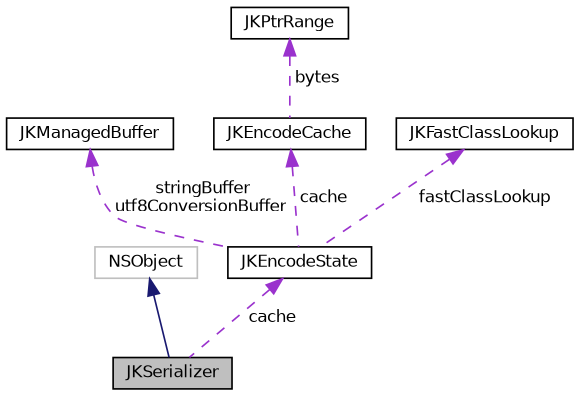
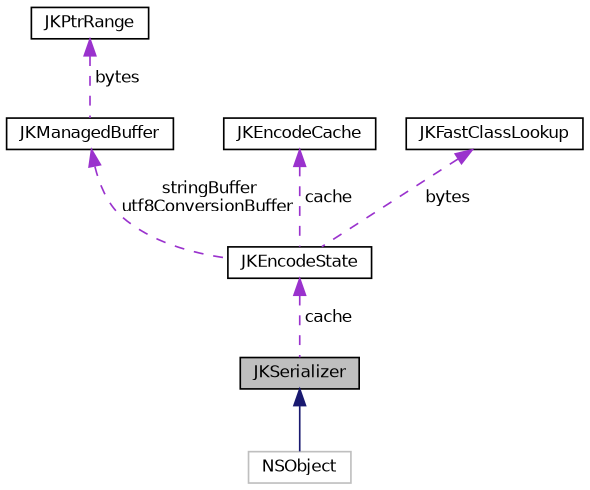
(290, 87) -> (90, 87)
(482, 198) -> (446, 198)
(161, 326) -> (300, 429)
